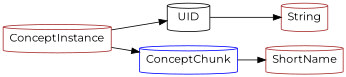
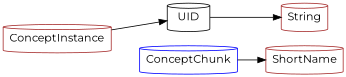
(122, 49) -> none
